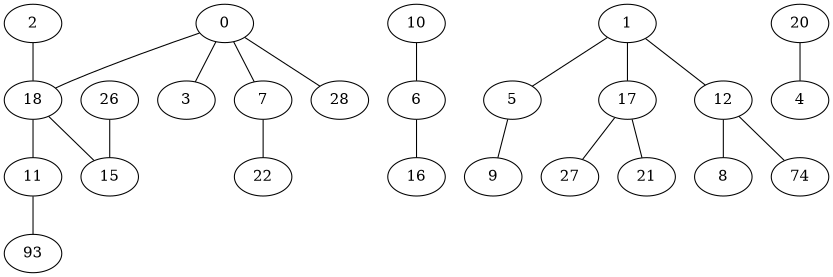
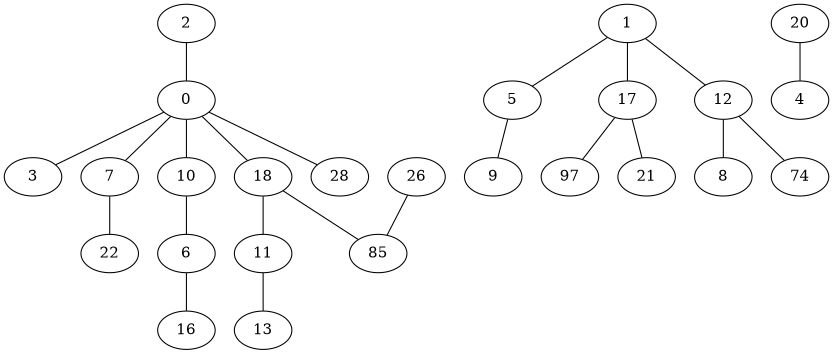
(33, 62) -> (186, 62)
none -> (186, 139)
(110, 177) -> (378, 254)
(570, 177) -> (570, 177)
(33, 254) -> (263, 330)
